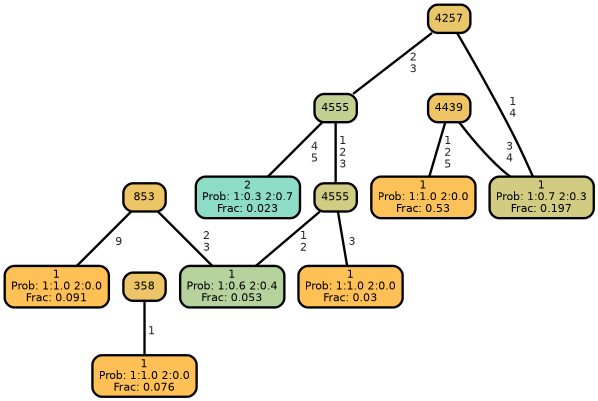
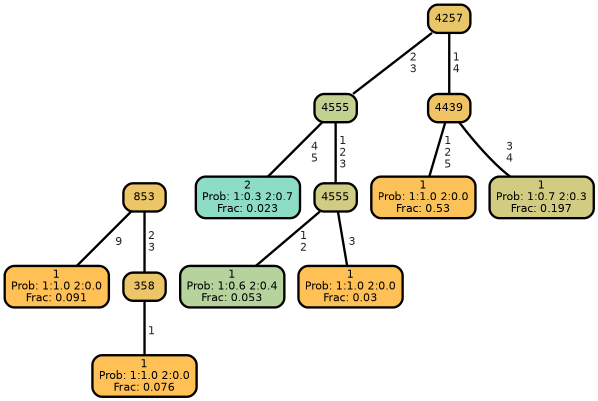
(497, 104) -> (449, 63)
(185, 239) -> (145, 242)
